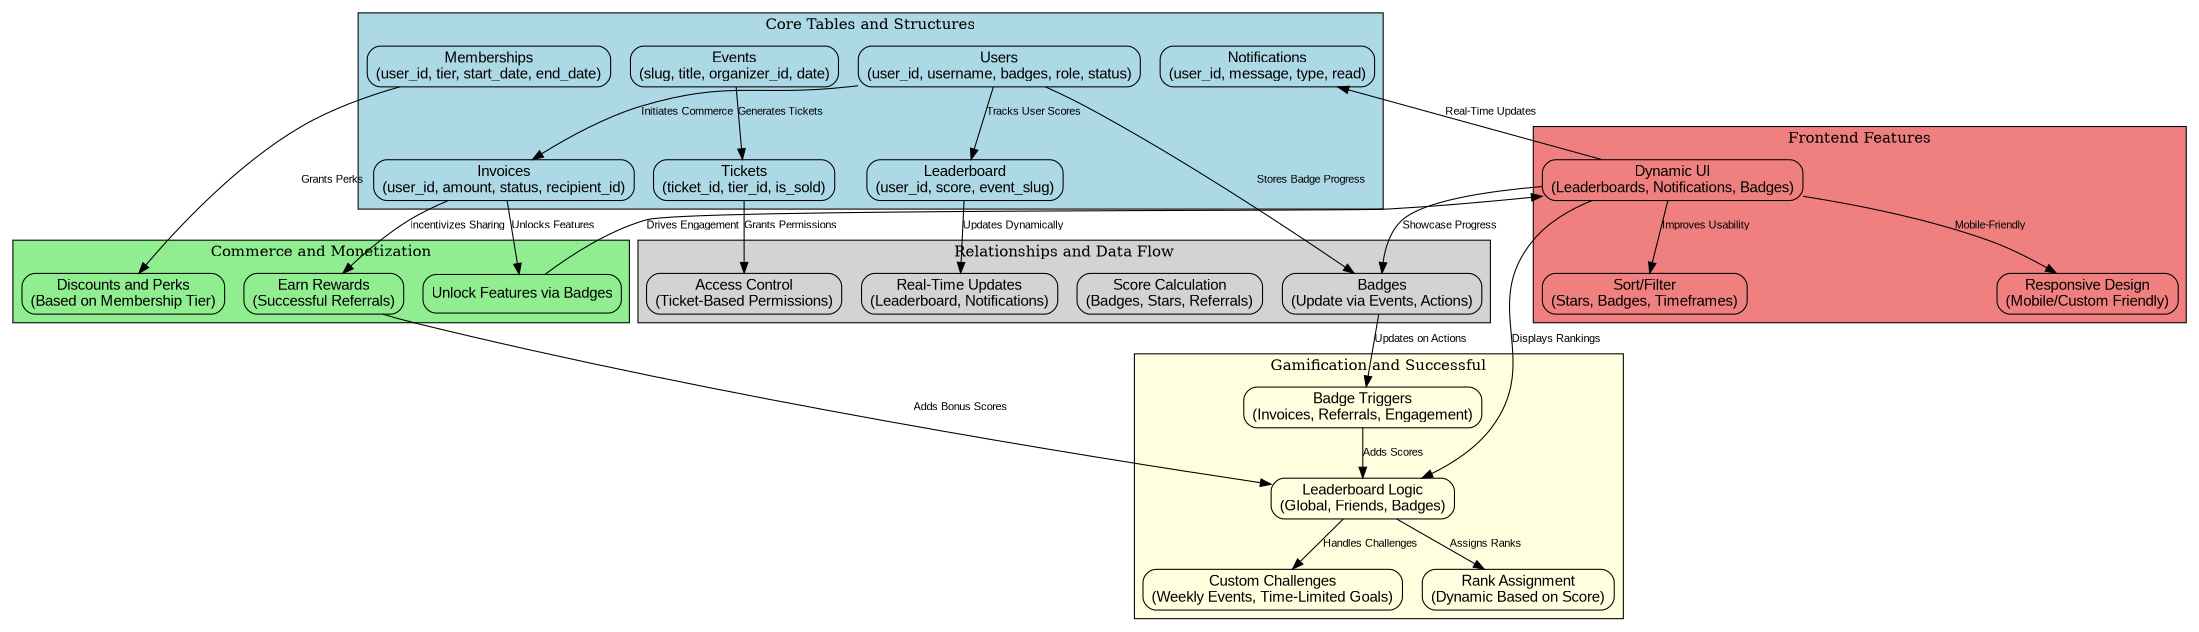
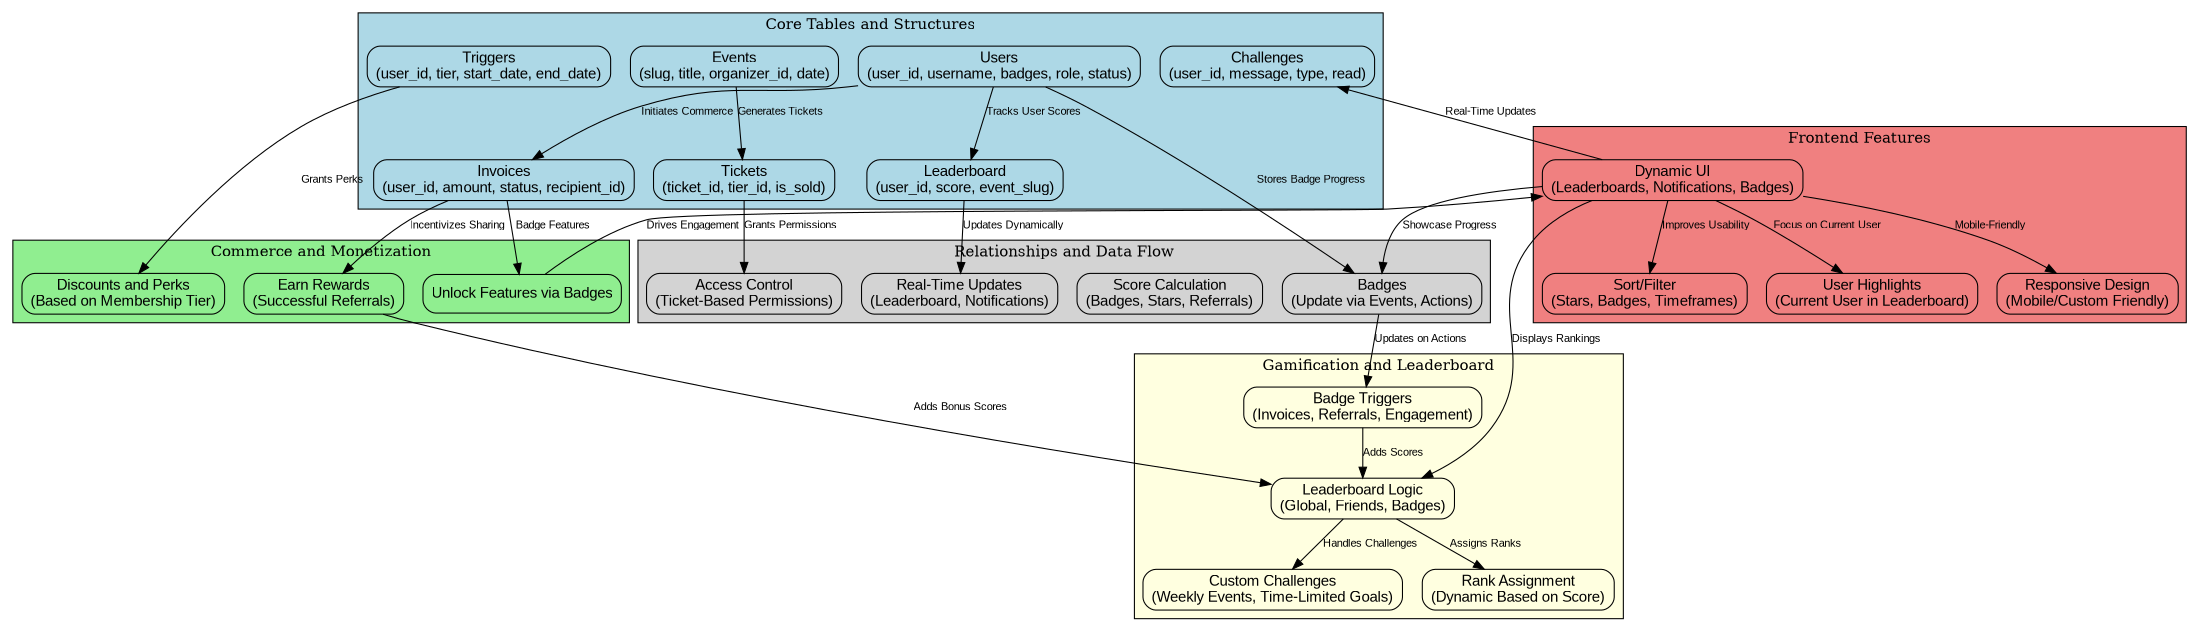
(489, 66) -> (489, 66)
(1267, 66) -> (1267, 66)
(553, 226) -> (553, 226)
none -> (1872, 294)
(1379, 366) -> (1379, 366)
